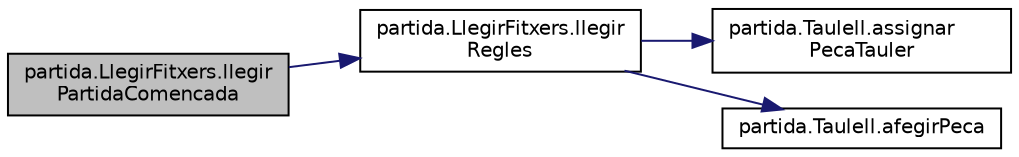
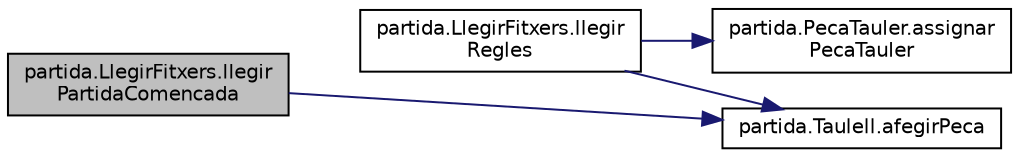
(862, 41) -> (862, 41)
(314, 64) -> (495, 106)
